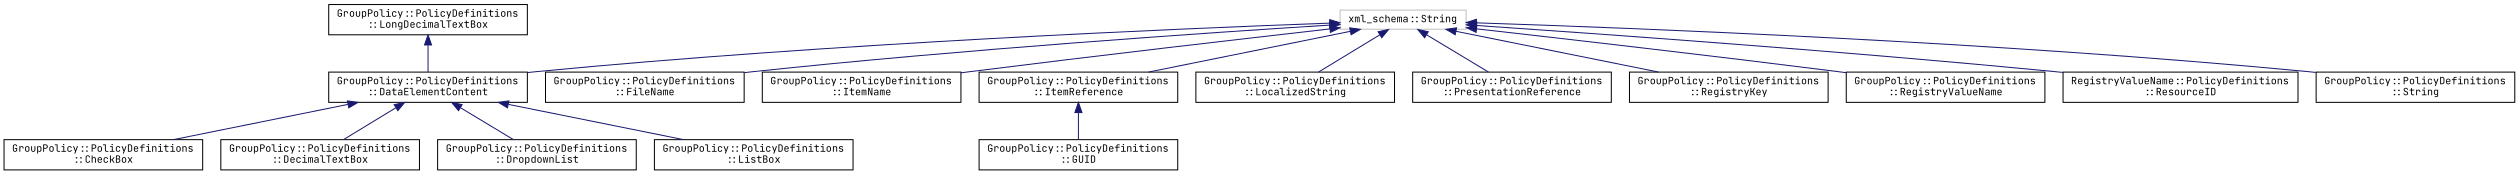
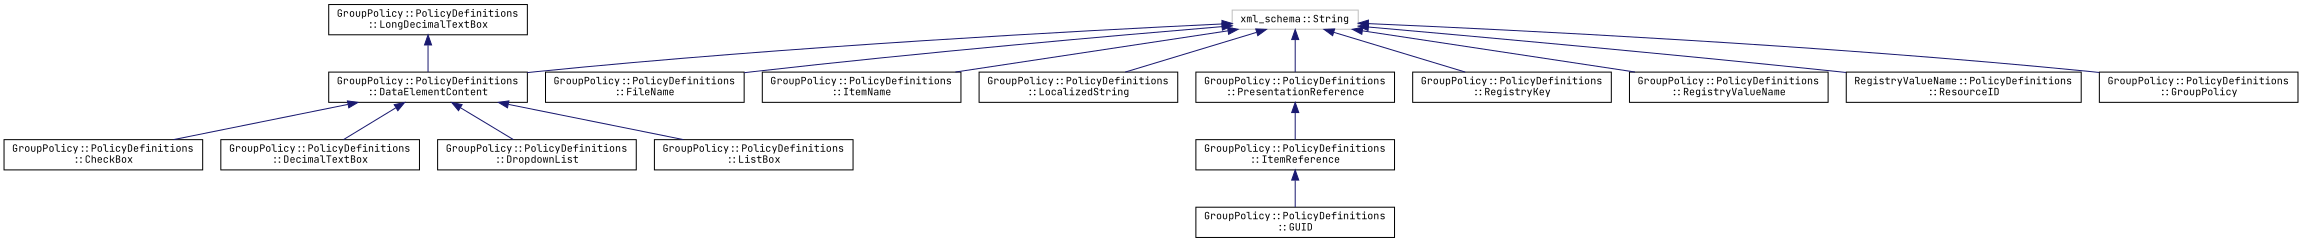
(1249, 52) -> (1295, 126)
(2415, 87) -> (2199, 87)
